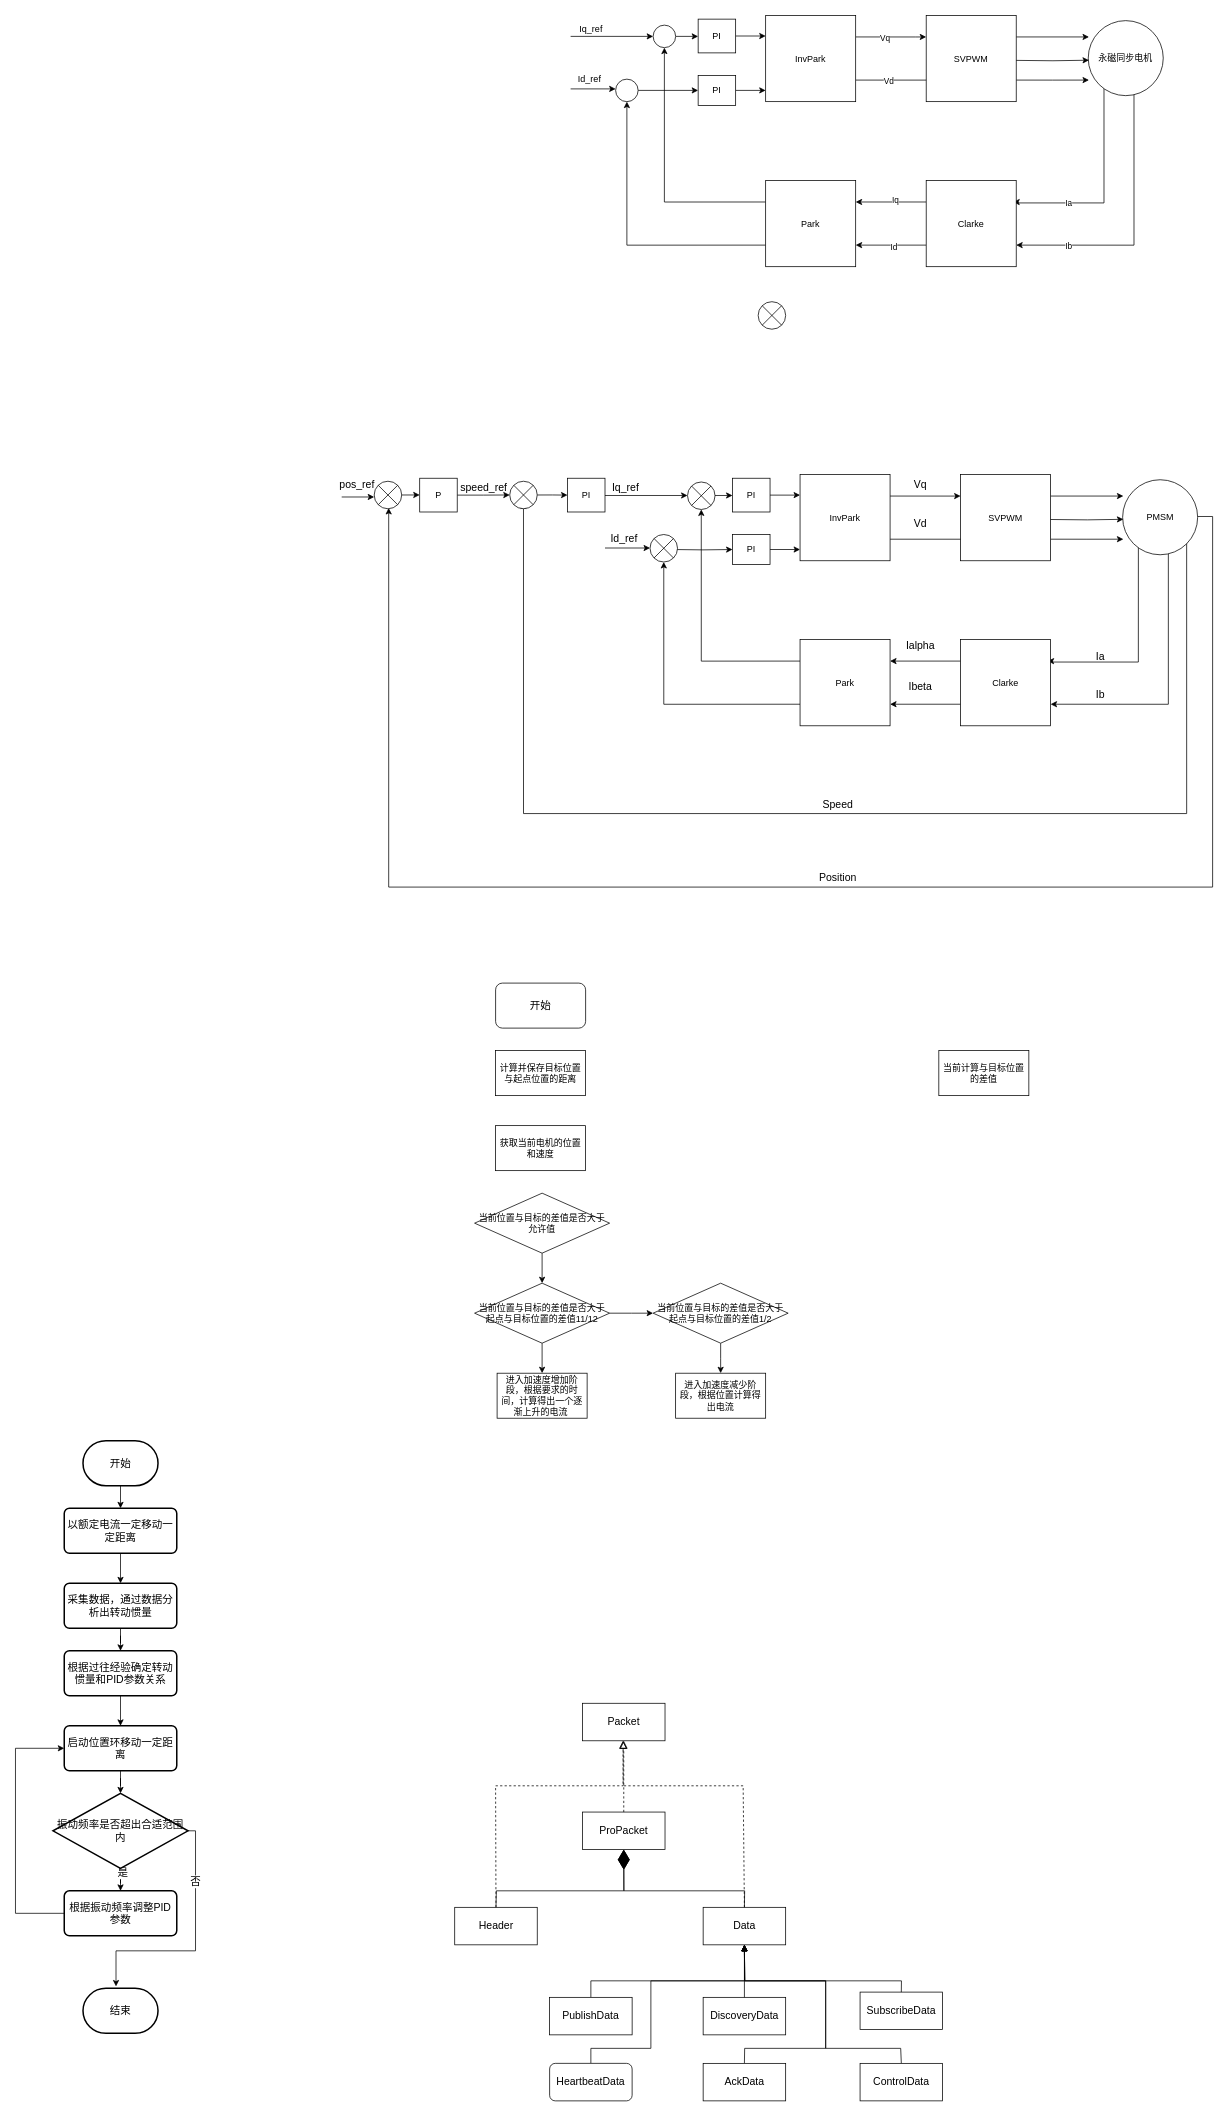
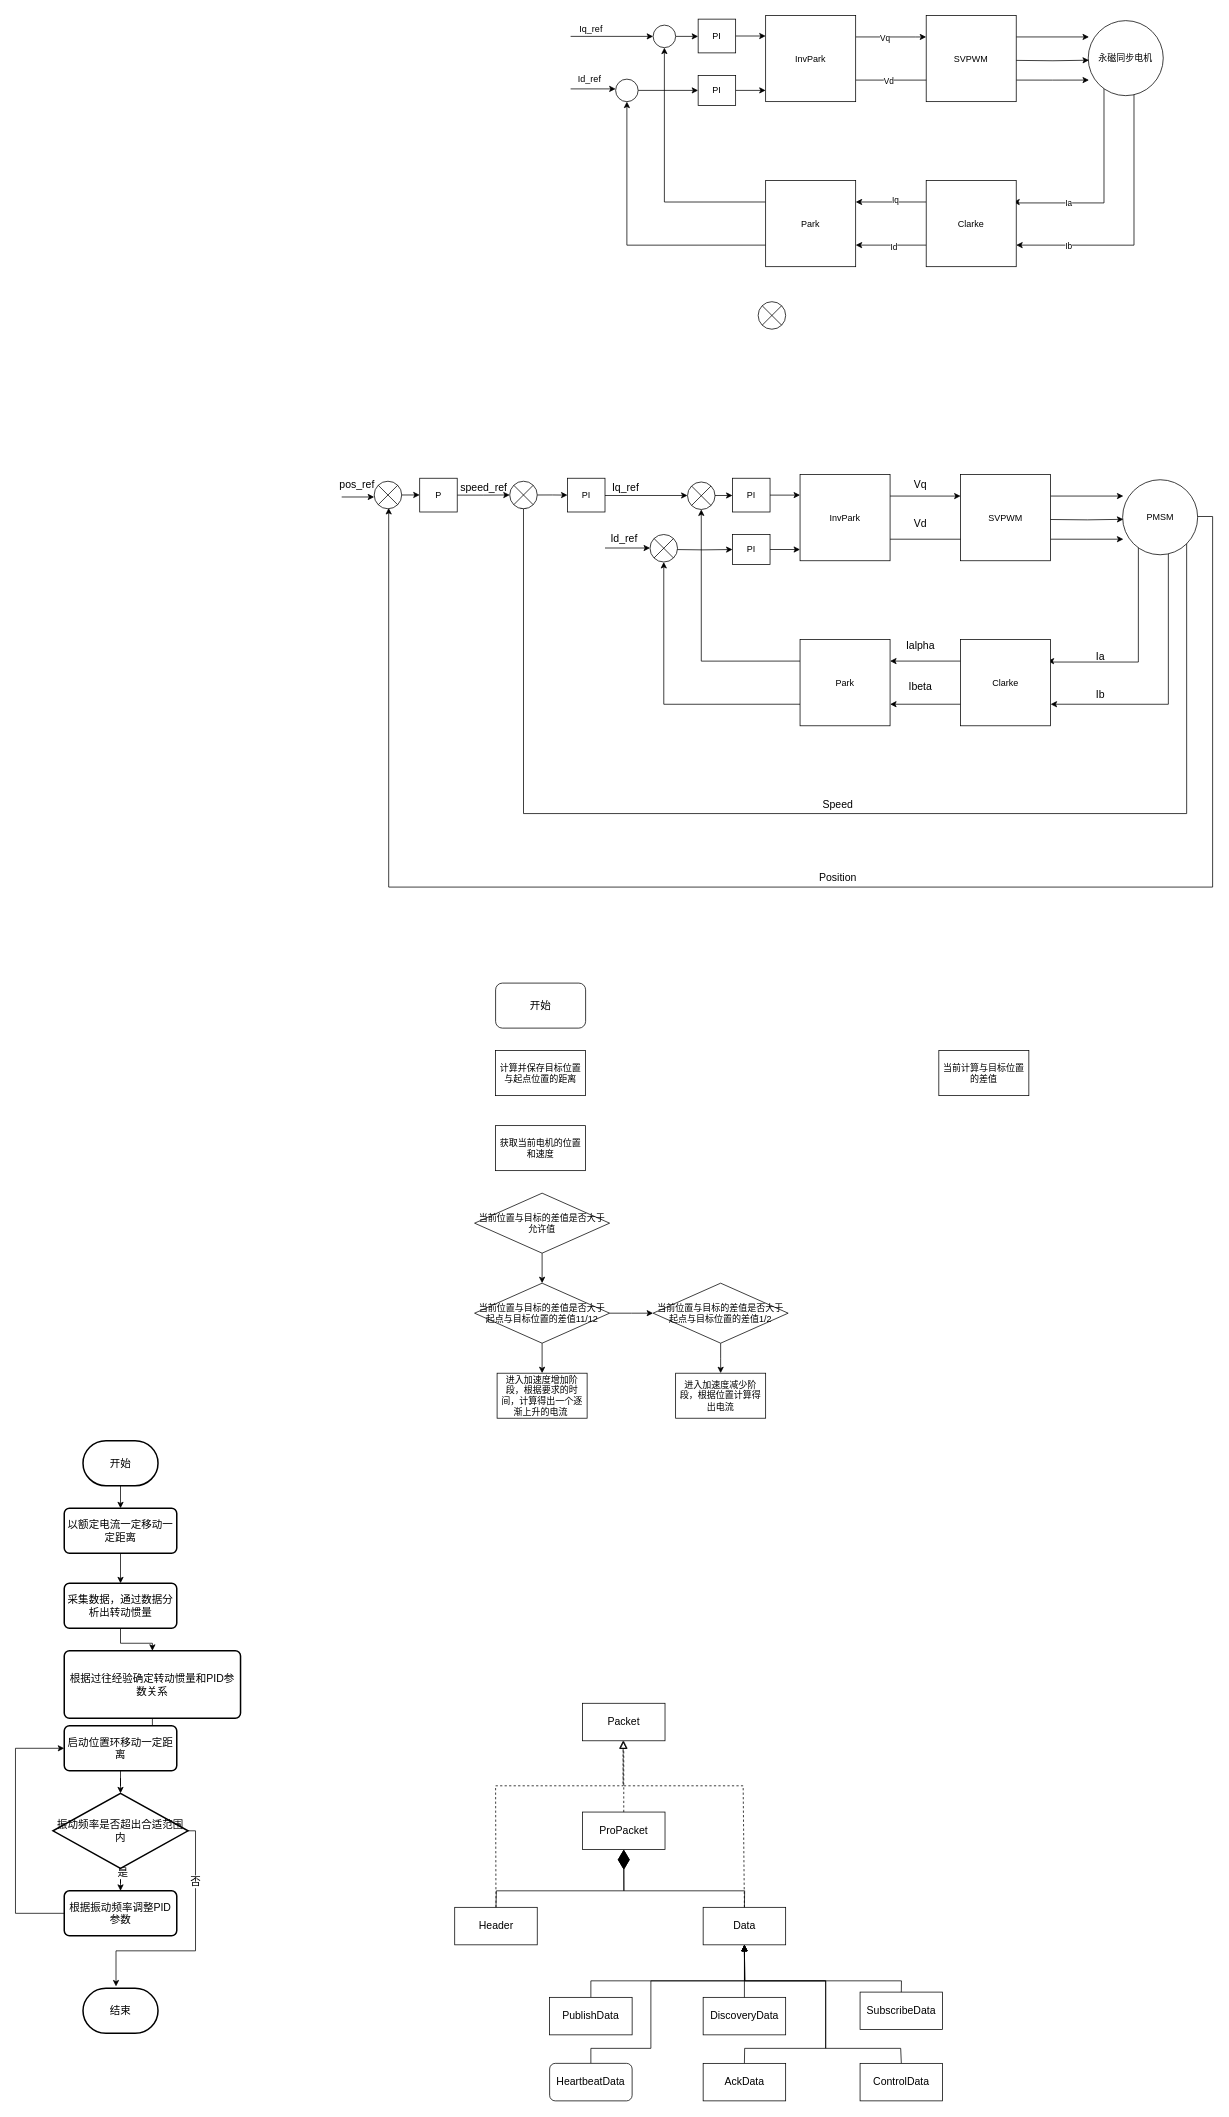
(120, 1673) -> (152, 1684)
